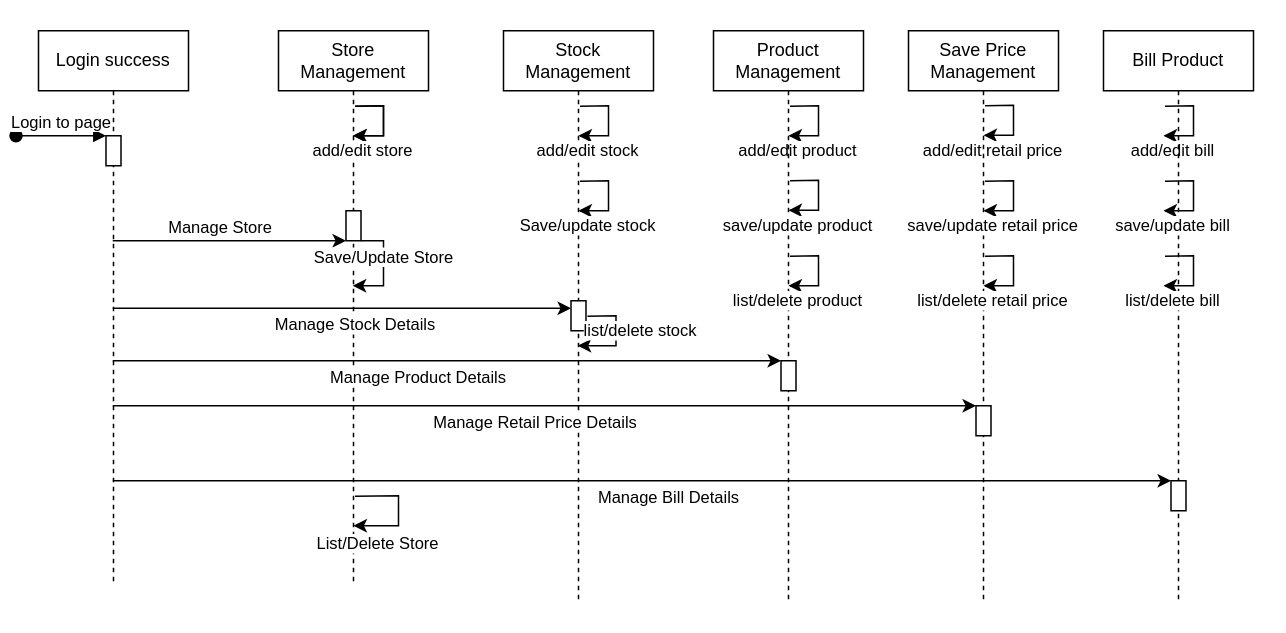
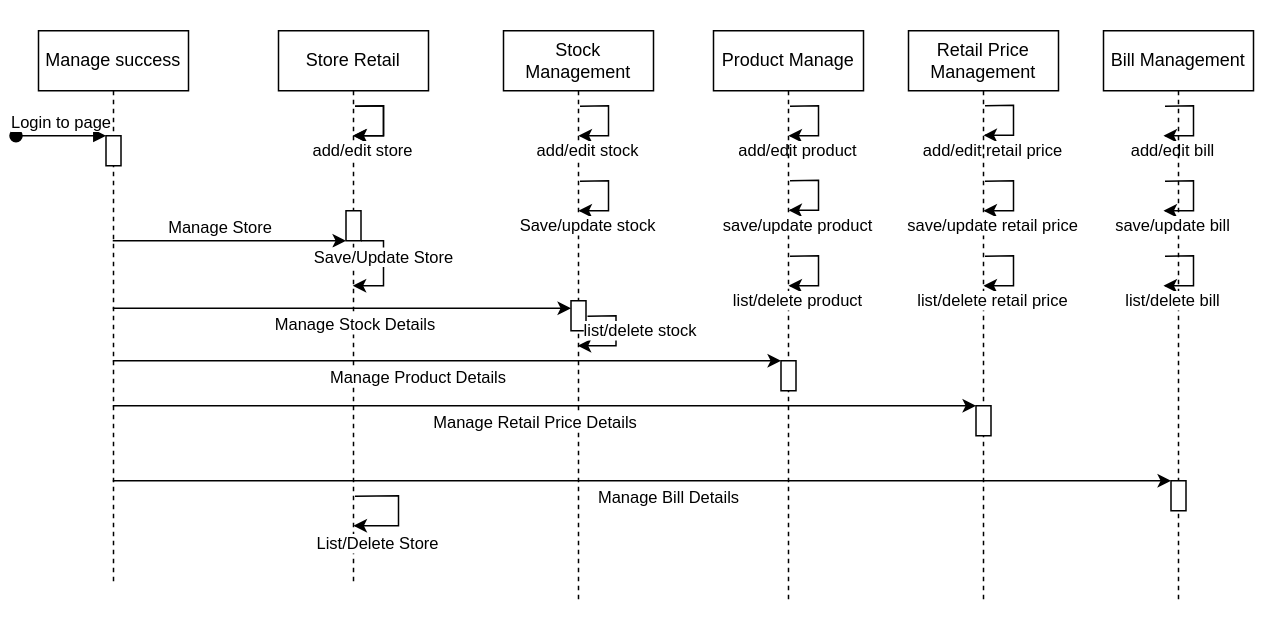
(113, 61) -> (113, 61)
(353, 61) -> (353, 61)
(788, 61) -> (788, 61)
(983, 61) -> (983, 61)
(1178, 61) -> (1178, 61)
